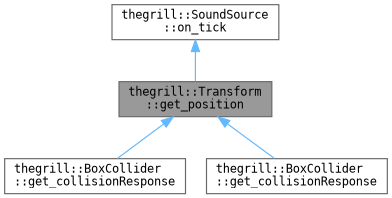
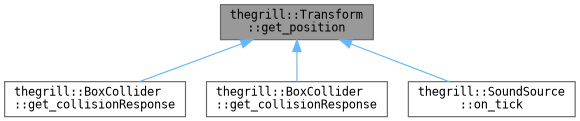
(195, 67) -> (400, 63)
